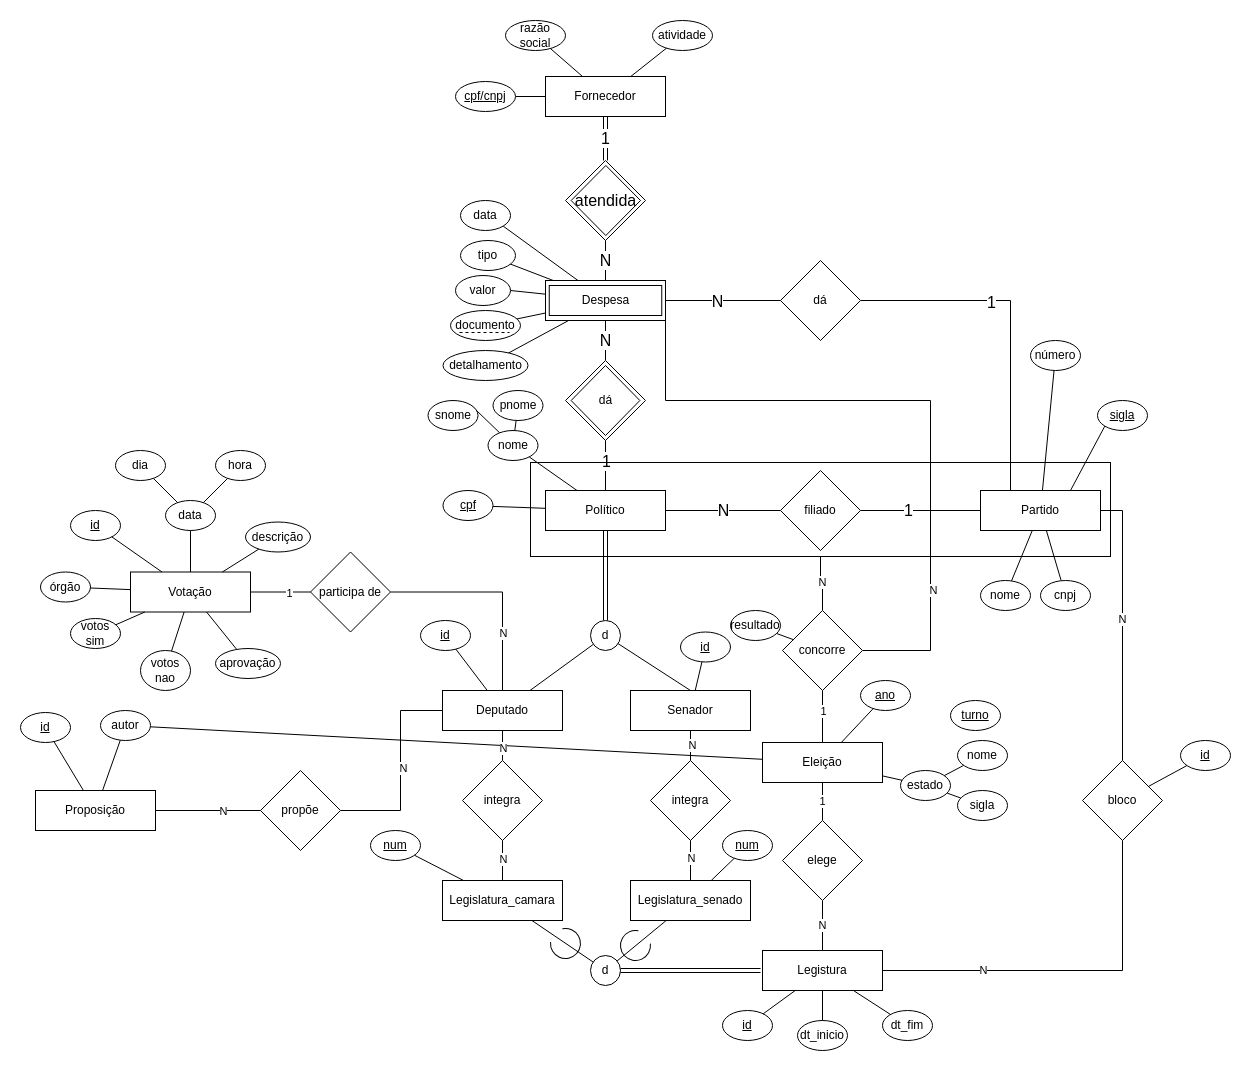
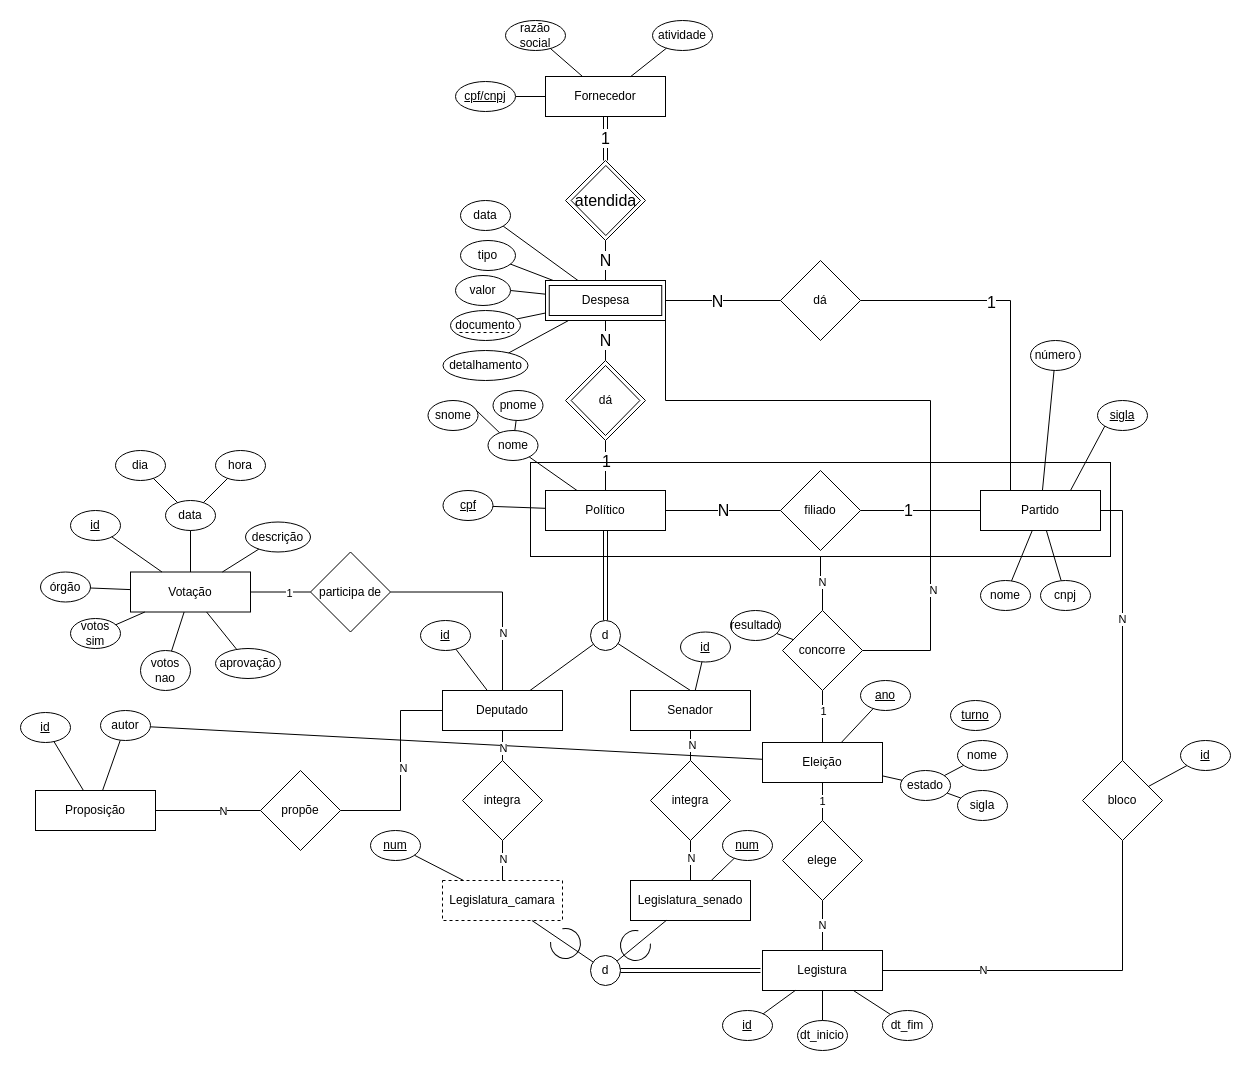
(503, 901) -> (503, 901)
